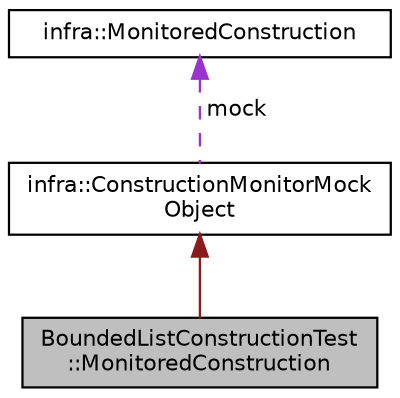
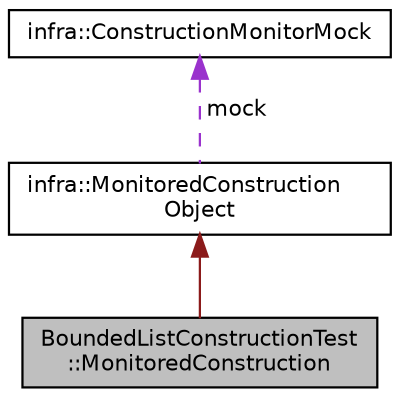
(200, 34) -> (200, 34)
(200, 199) -> (200, 199)
